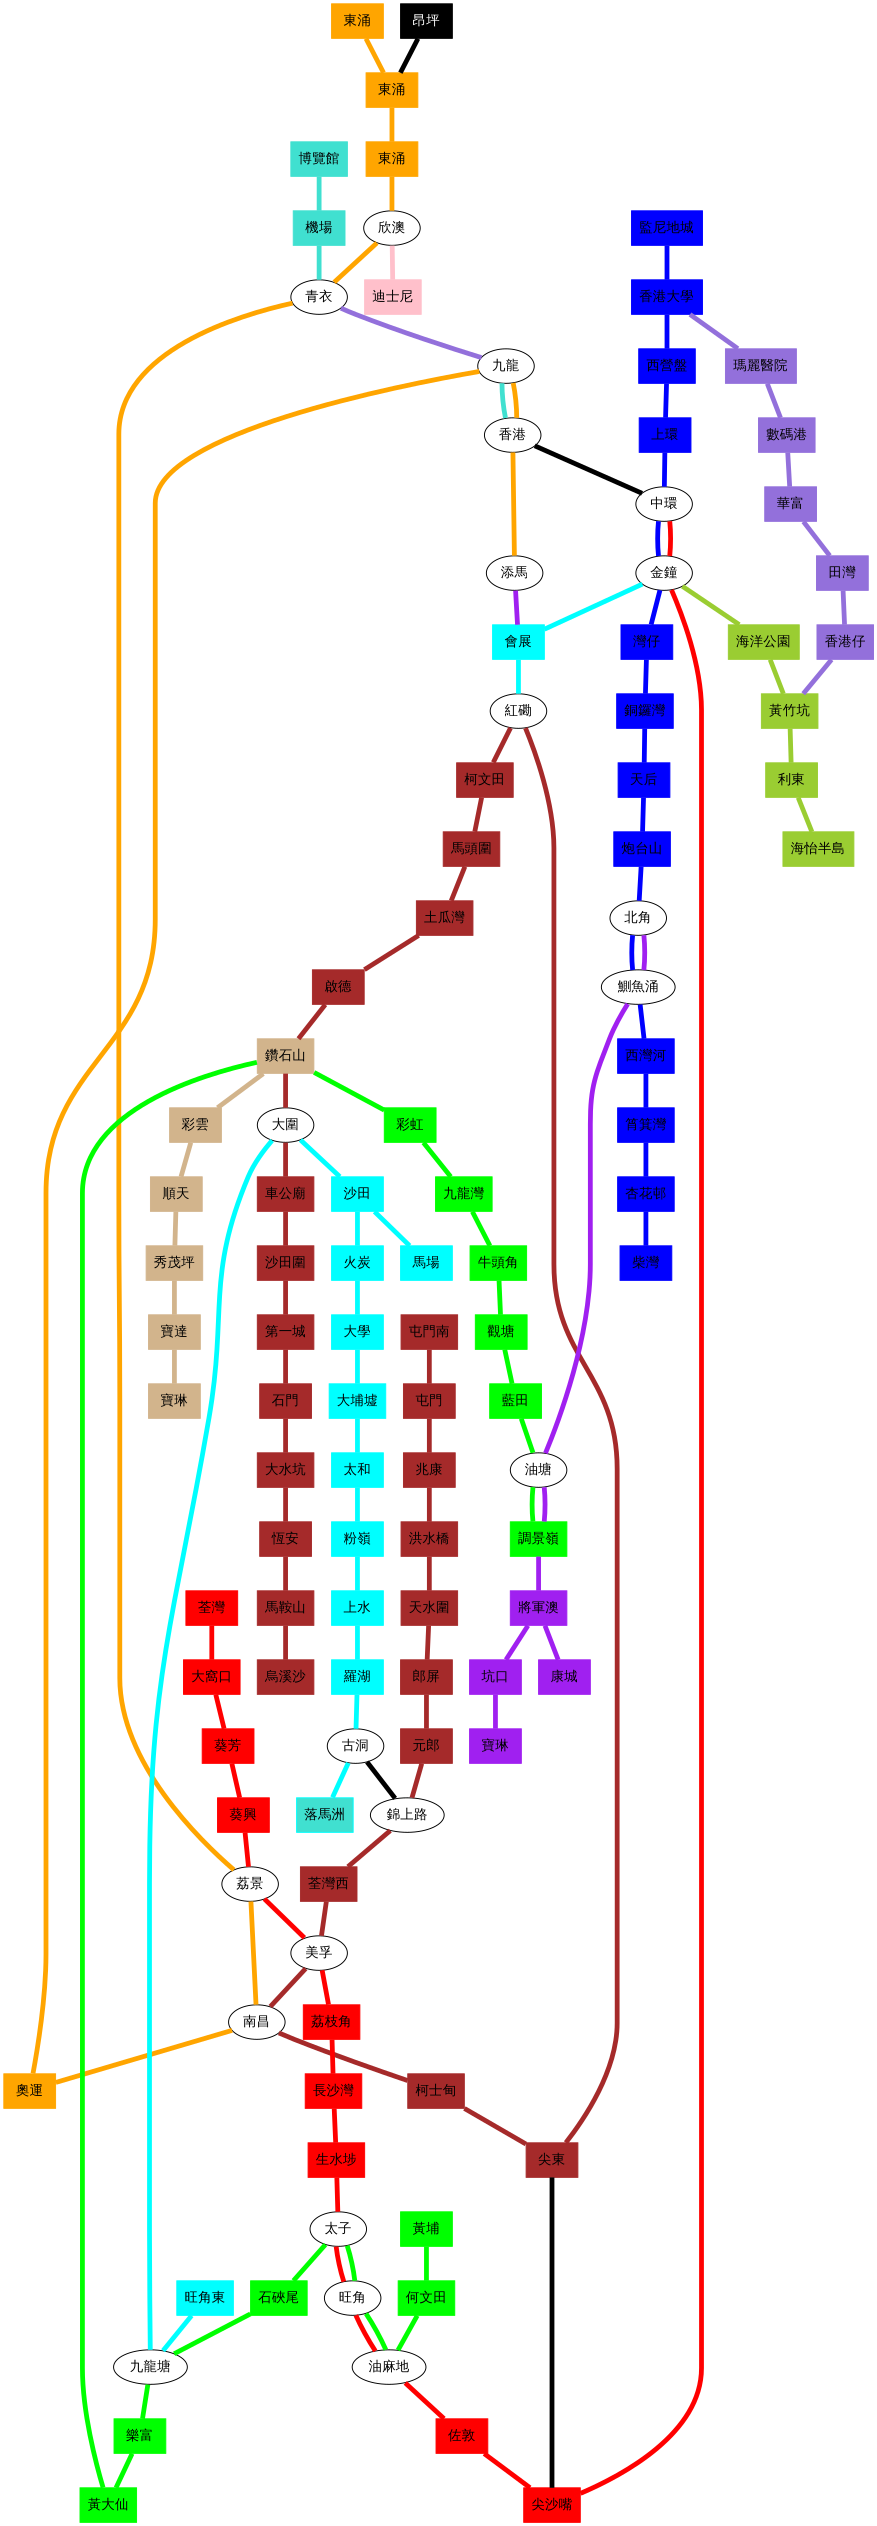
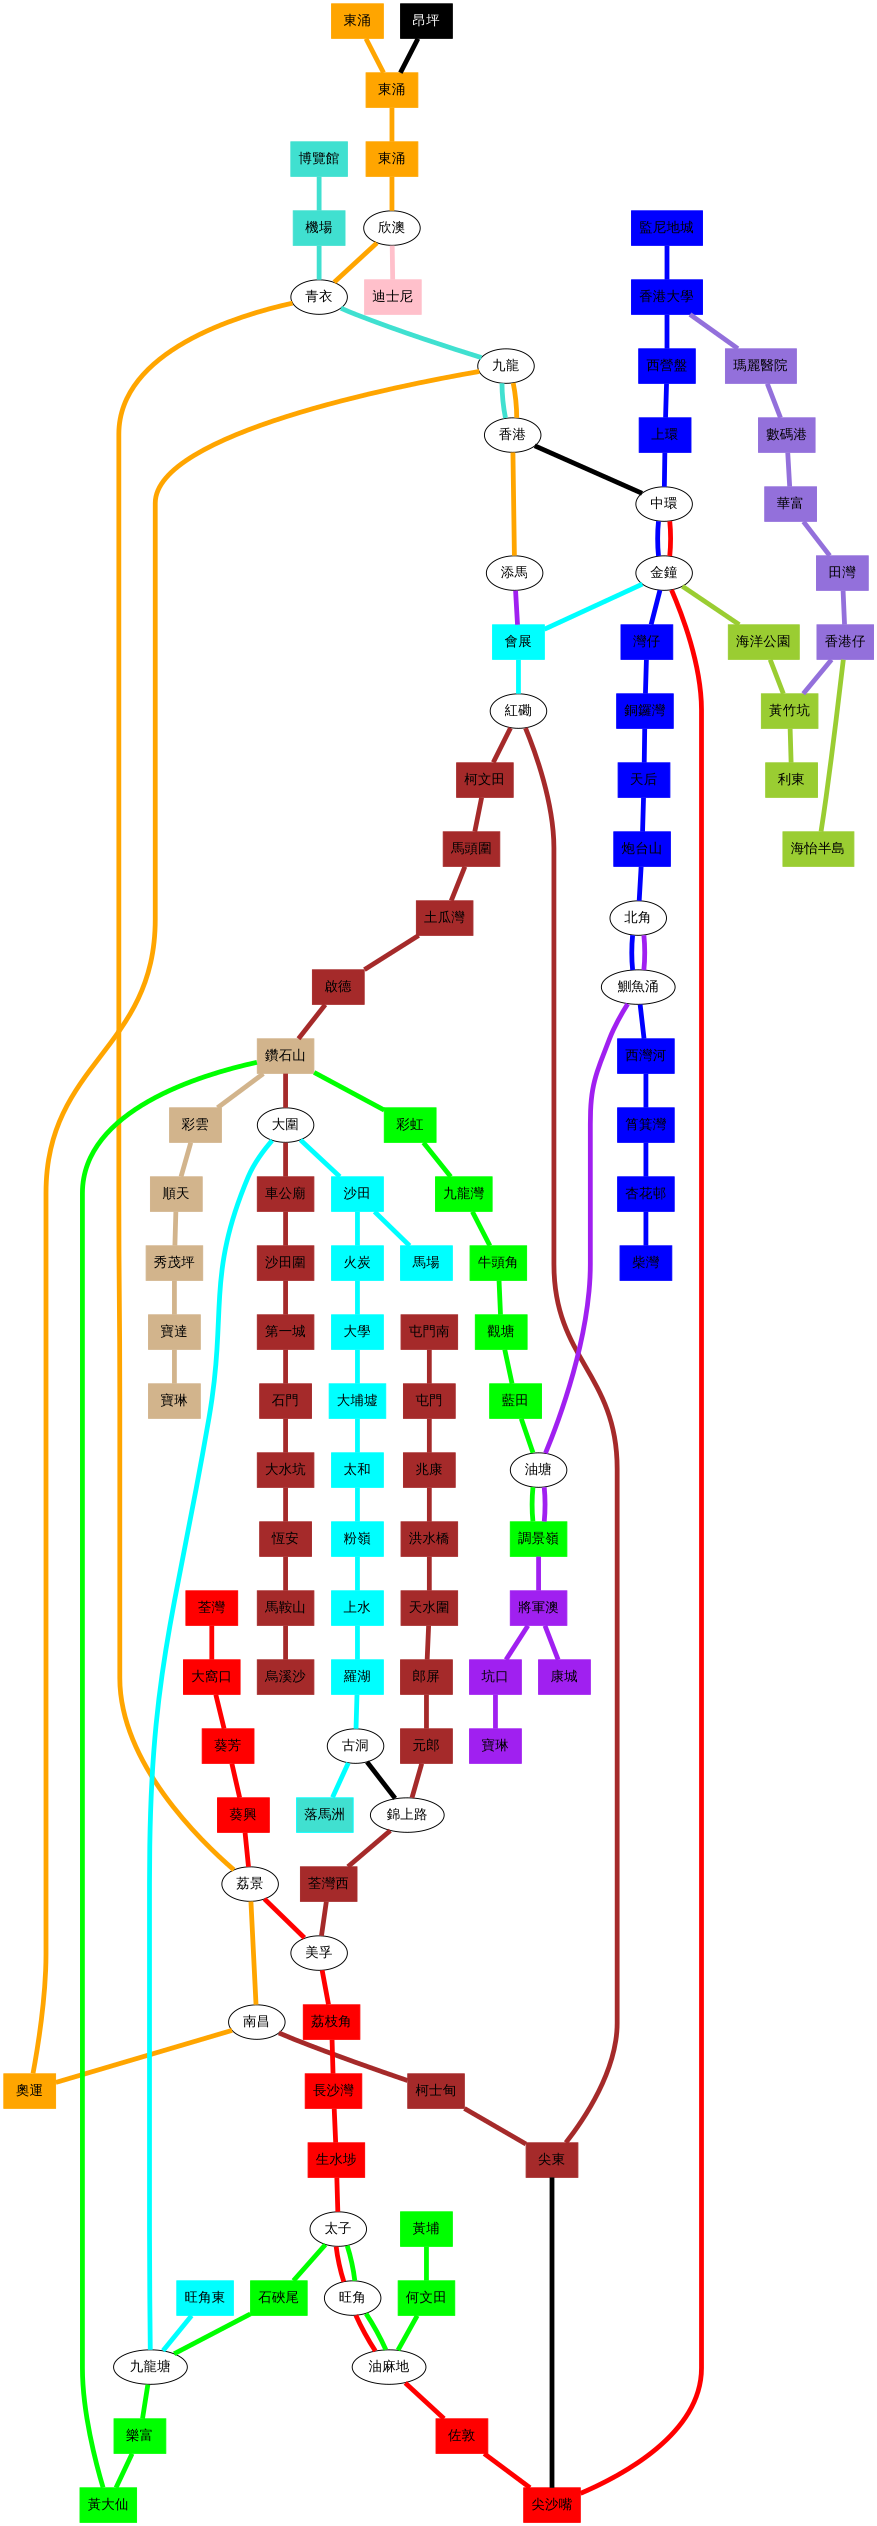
(411, 334) -> (411, 334)
(805, 815) -> (833, 746)
(288, 1988) -> none
